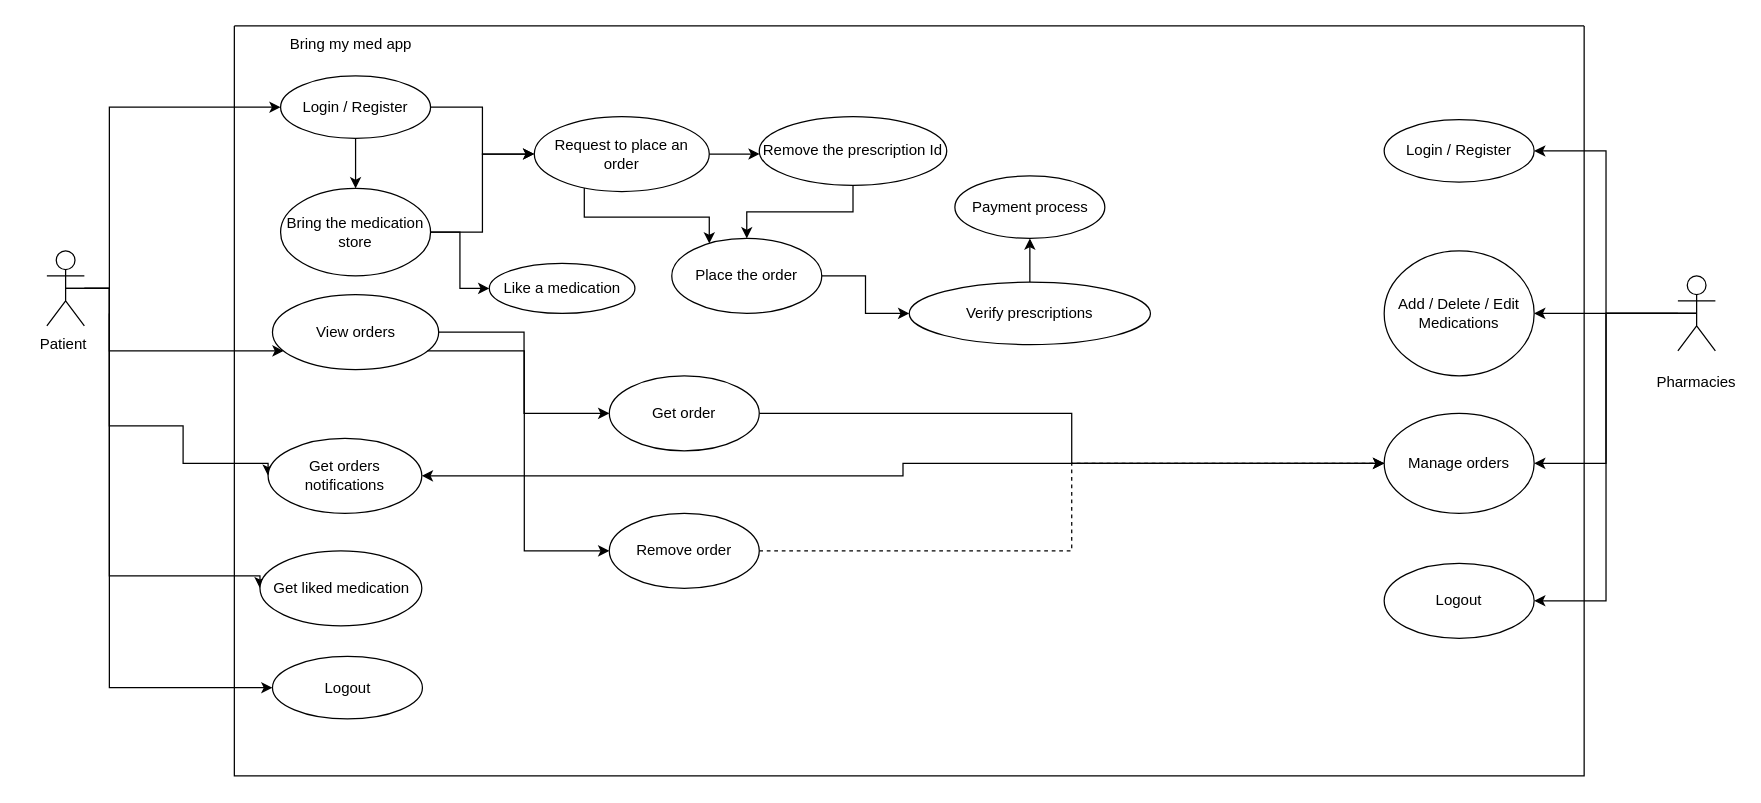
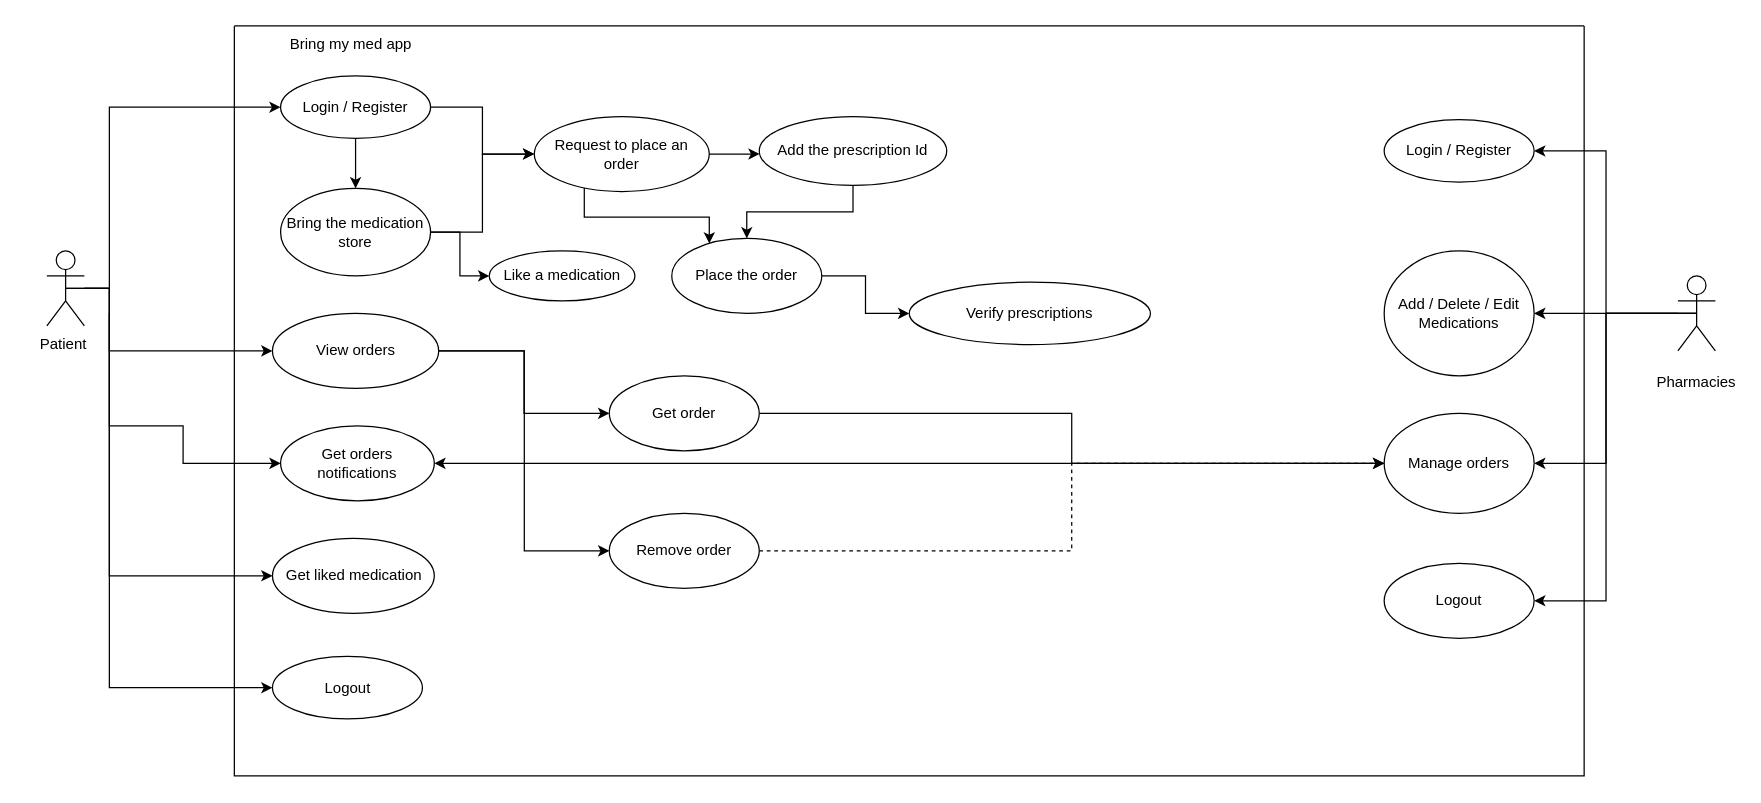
(853, 151) -> (853, 151)
(1030, 207) -> none
(1030, 264) -> none
(562, 288) -> (562, 276)
(356, 332) -> (356, 351)
(345, 476) -> (358, 463)
(341, 588) -> (353, 576)
